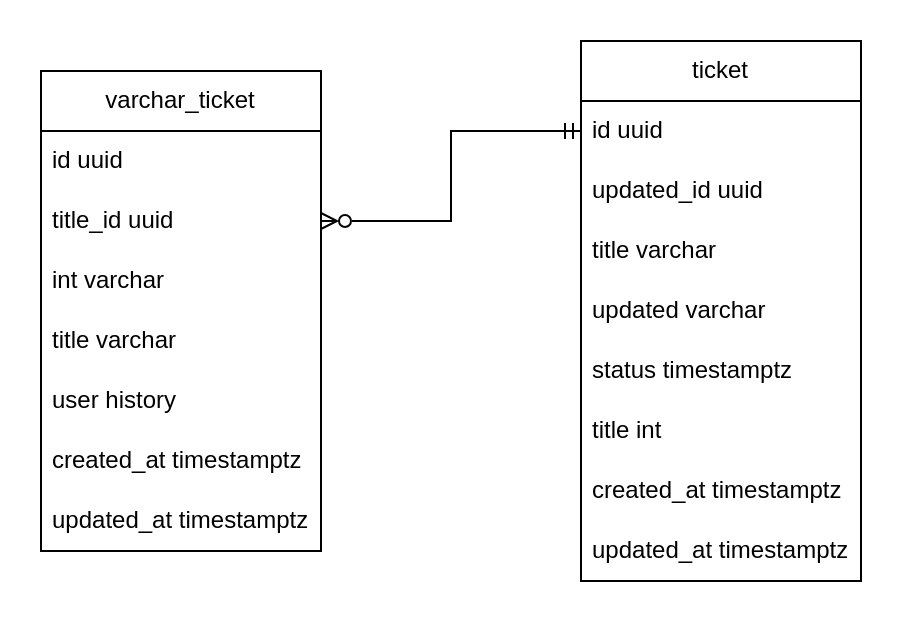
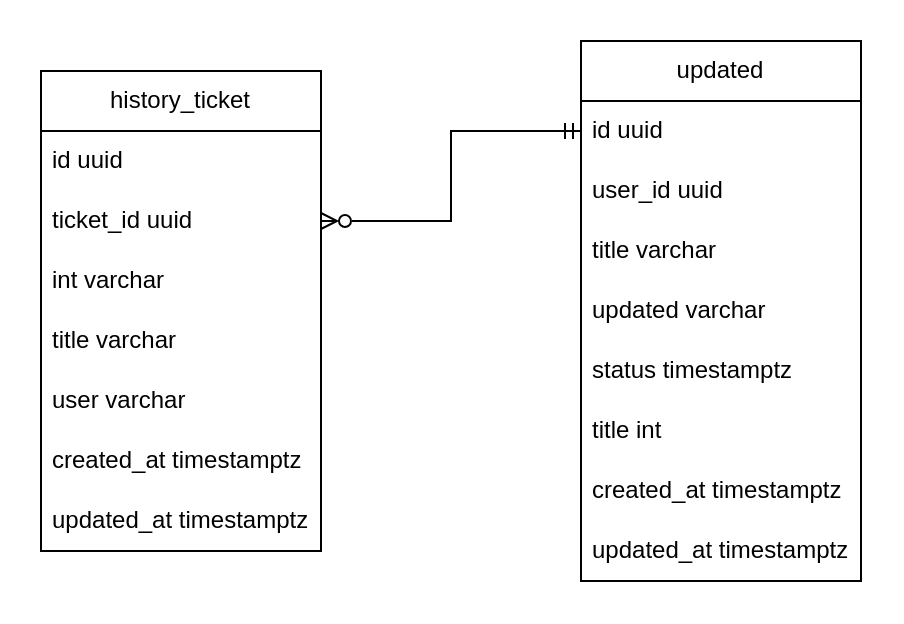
(721, 71) -> (721, 71)
(181, 101) -> (181, 101)
(684, 191) -> (664, 191)
(125, 221) -> (135, 221)
(127, 401) -> (131, 401)
